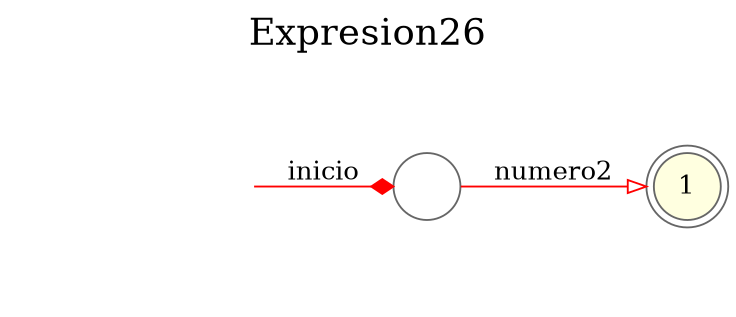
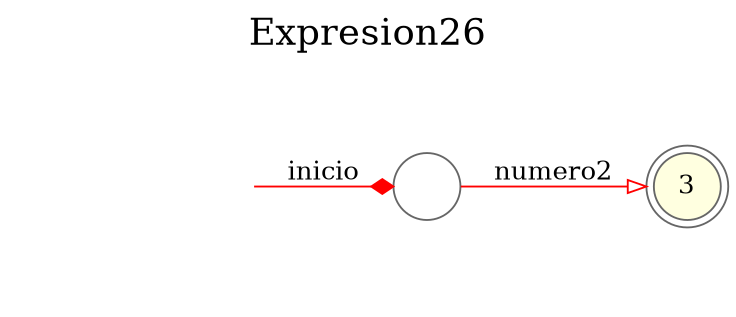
(687, 187) -> (687, 187)
